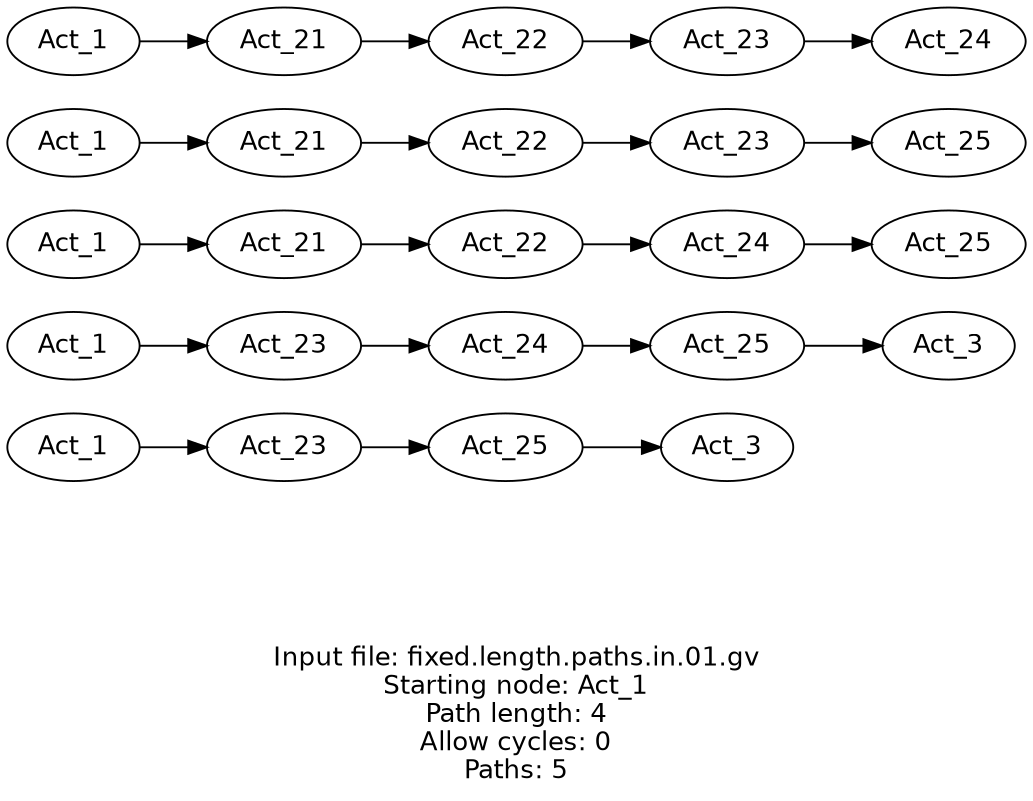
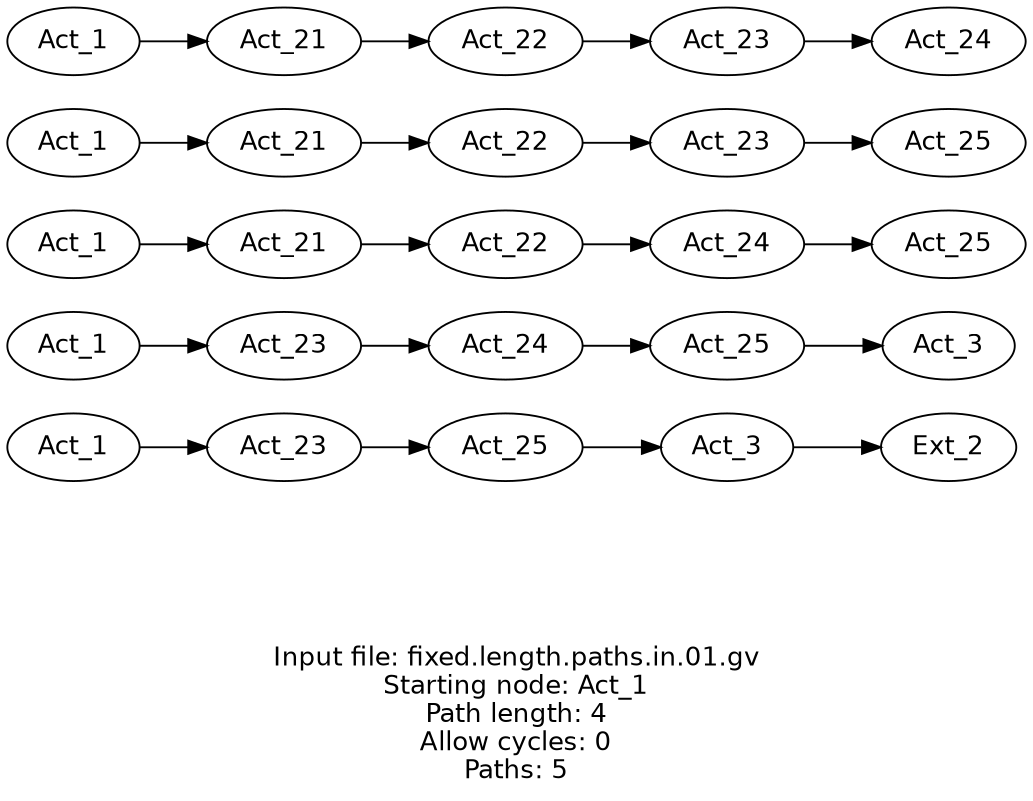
none -> (949, 447)
